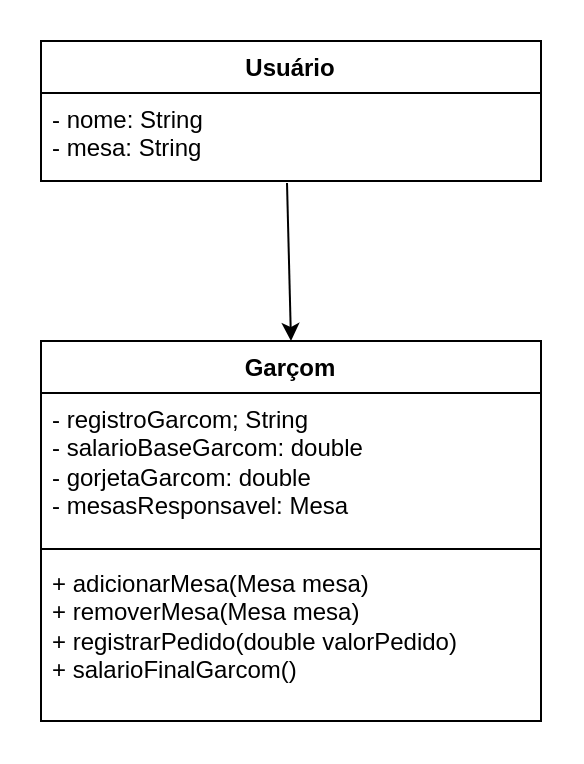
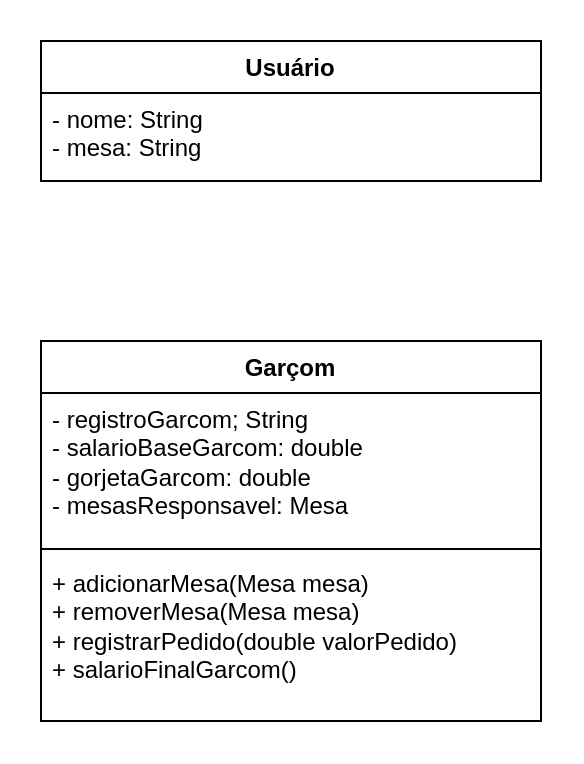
(289, 256) -> none
